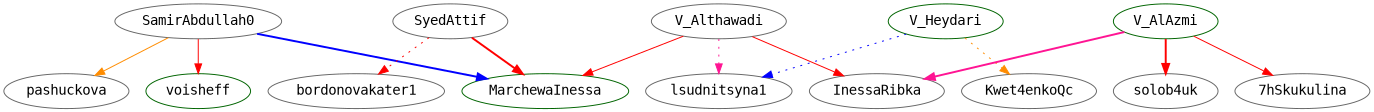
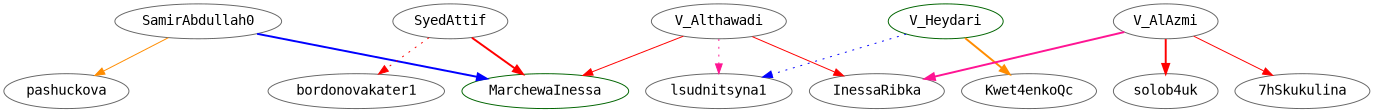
(1166, 21) -> (1166, 21)
(984, 53) -> (984, 53)
(198, 91) -> none
